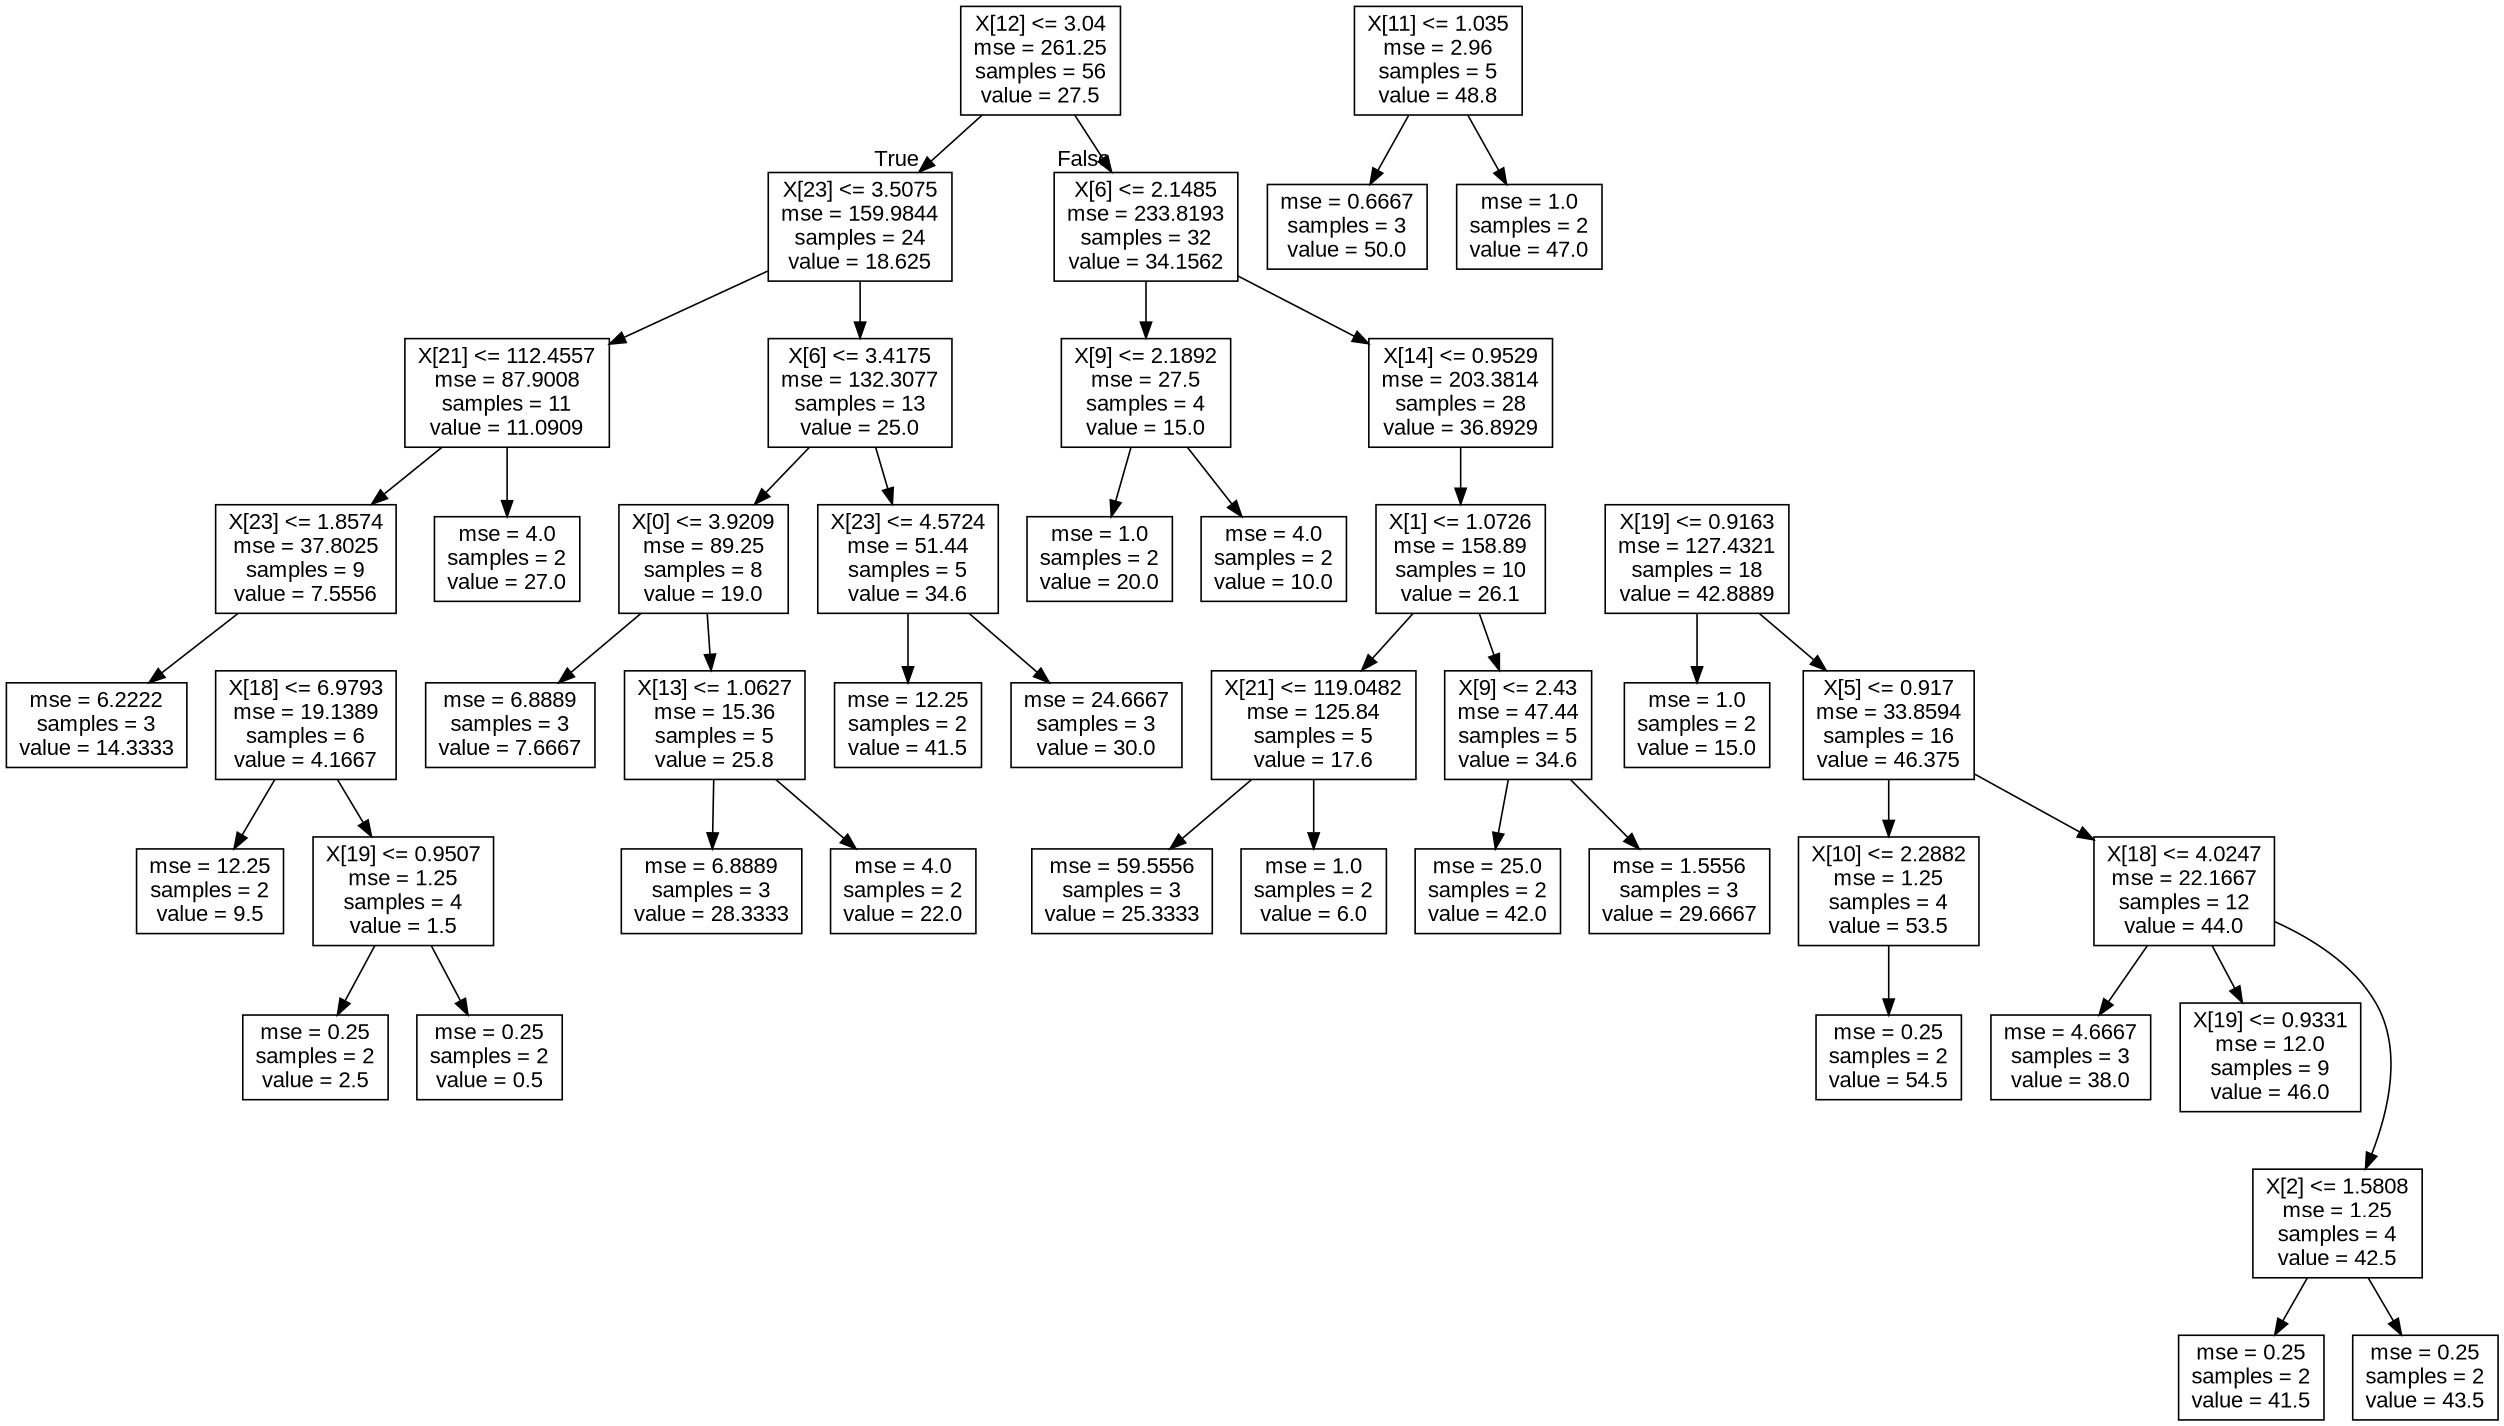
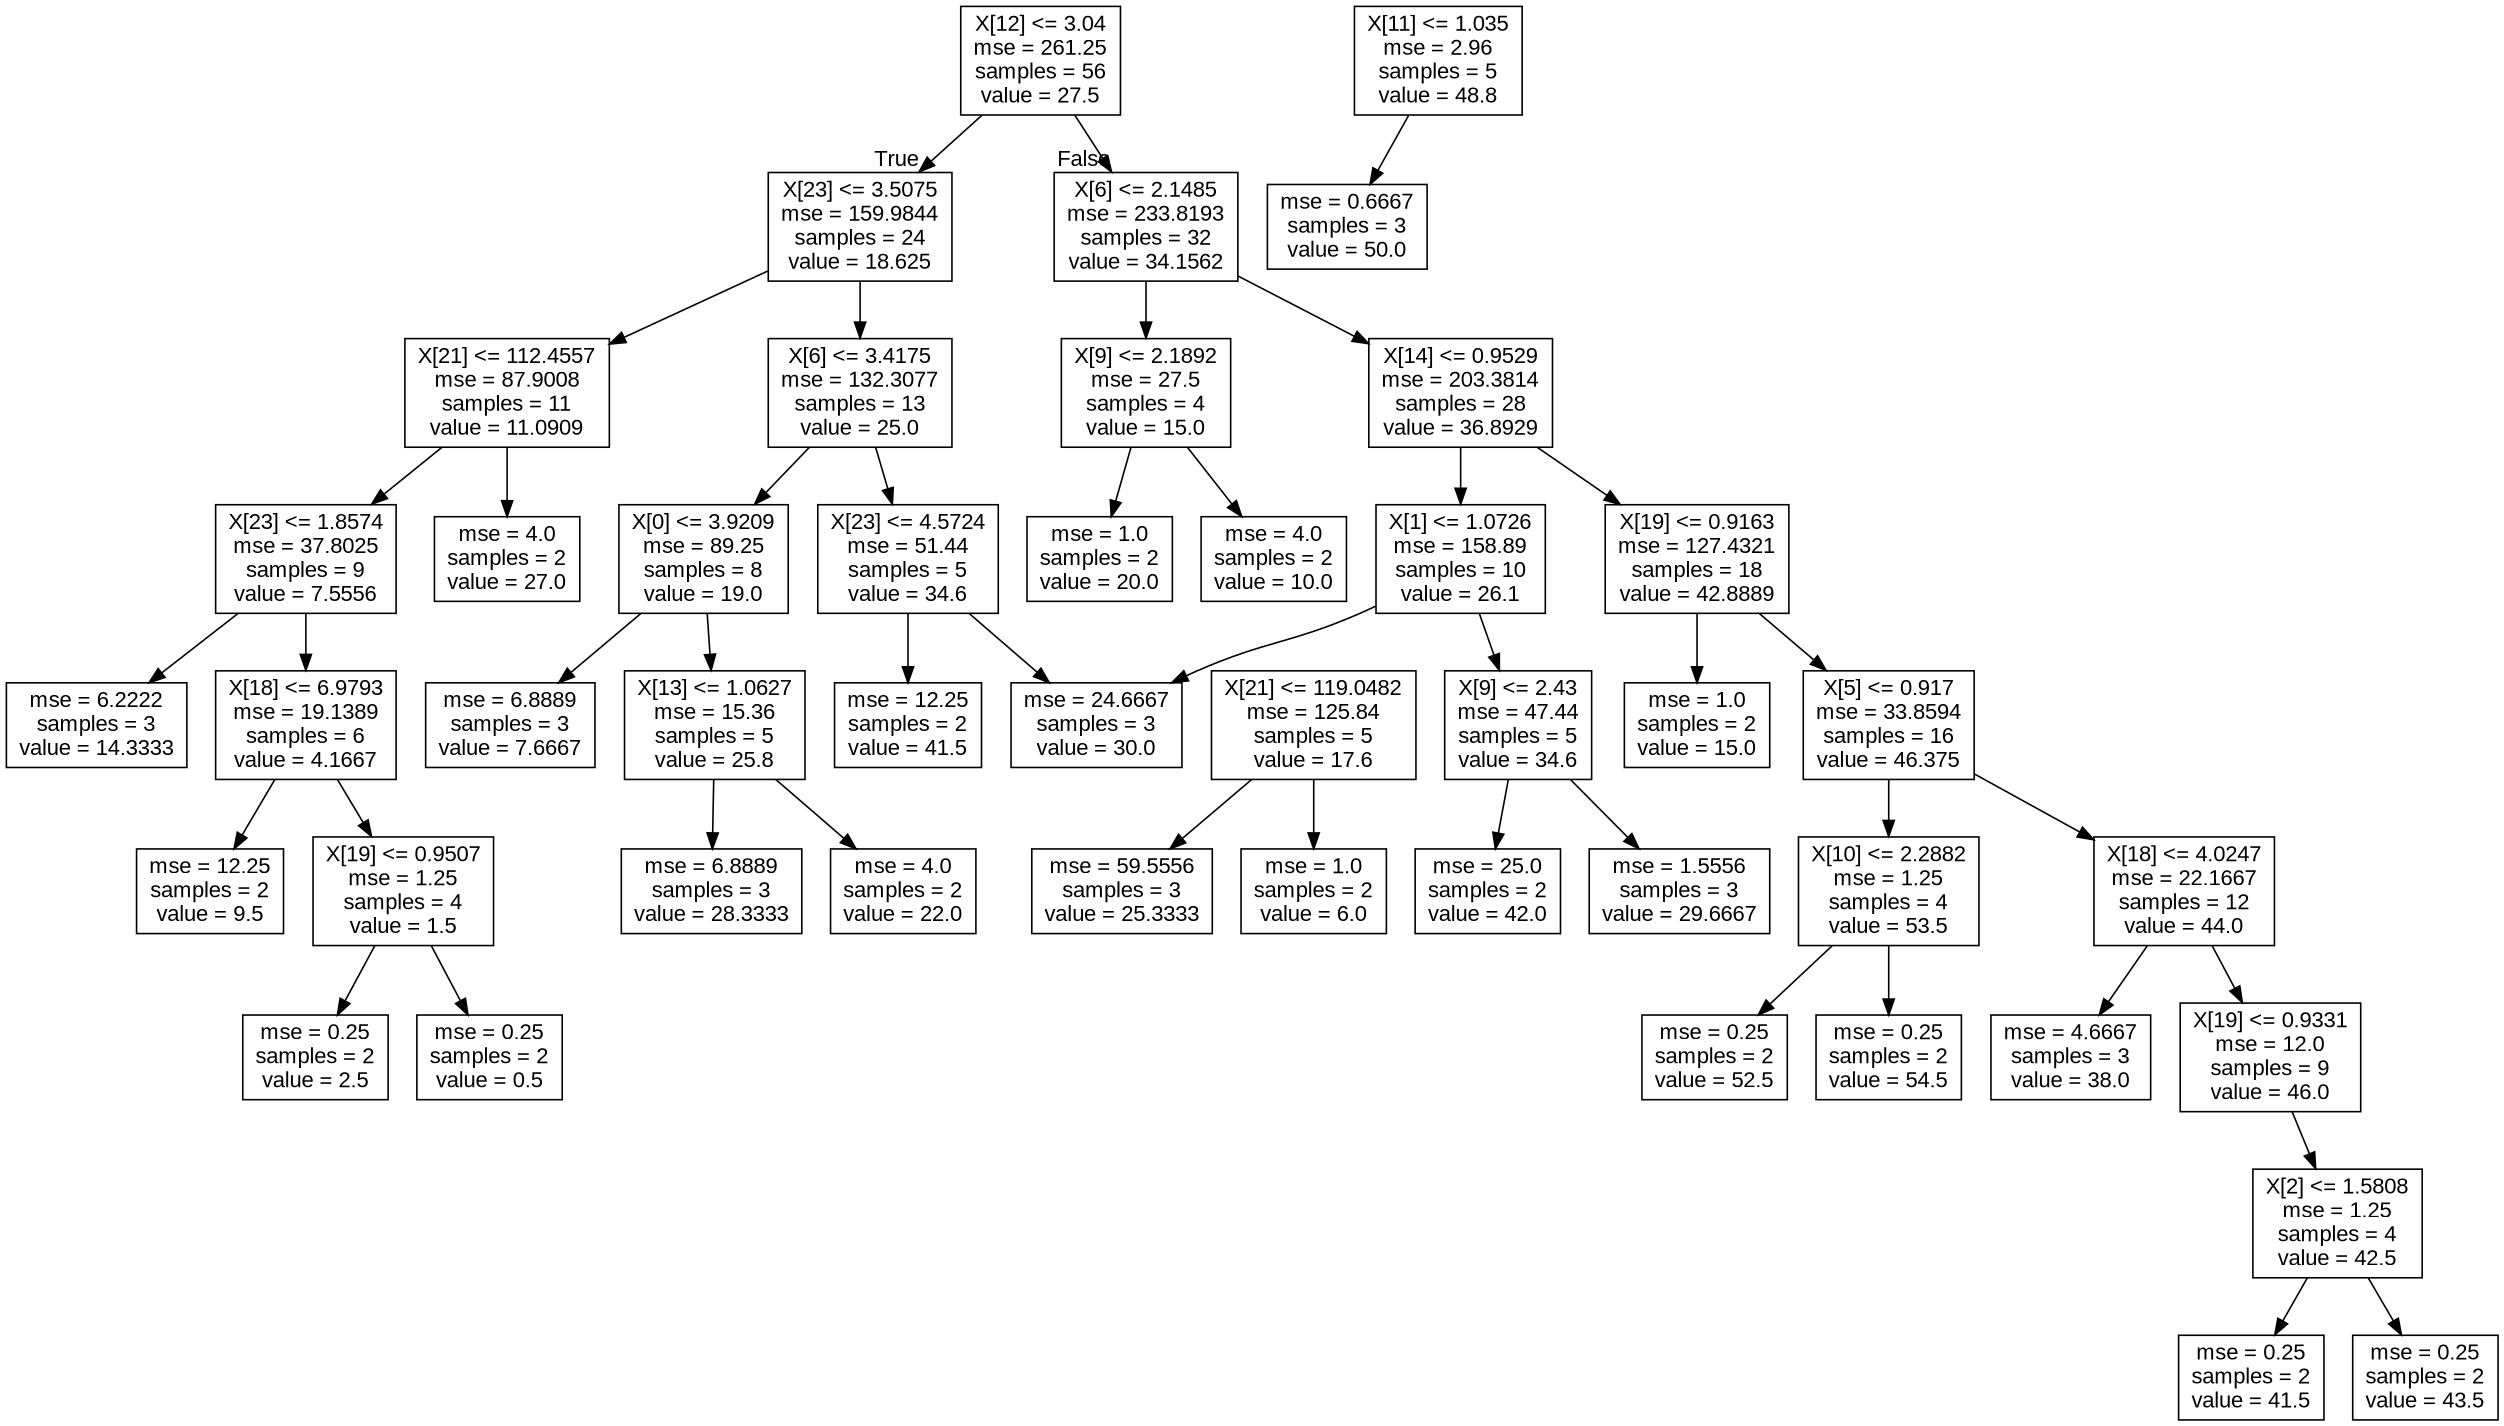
(1529, 227) -> none
none -> (1572, 471)
none -> (306, 634)
(1393, 636) -> (1282, 641)
(2381, 1014) -> (2301, 1133)
none -> (1715, 1057)
